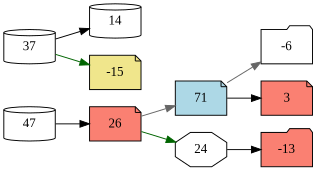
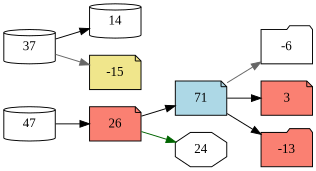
(68, 58) -> (68, 58)
(154, 112) -> (154, 112)
(239, 150) -> (240, 121)
